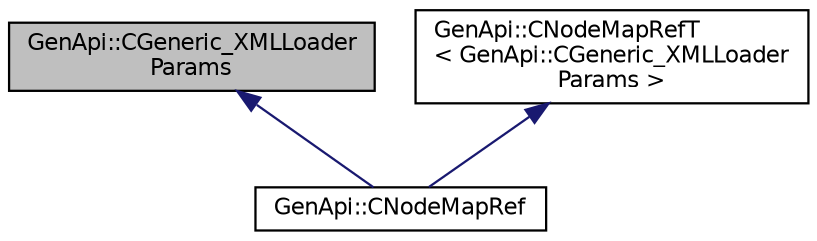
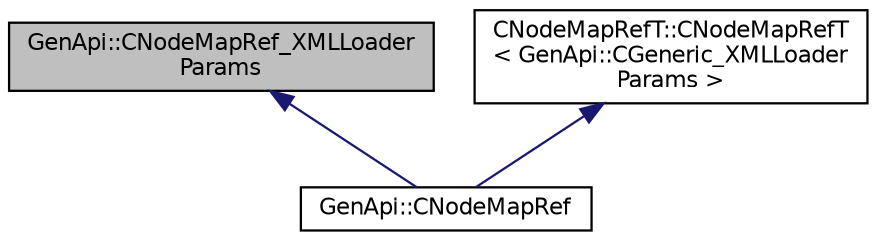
(192, 57) -> (221, 57)
(612, 57) -> (671, 57)
